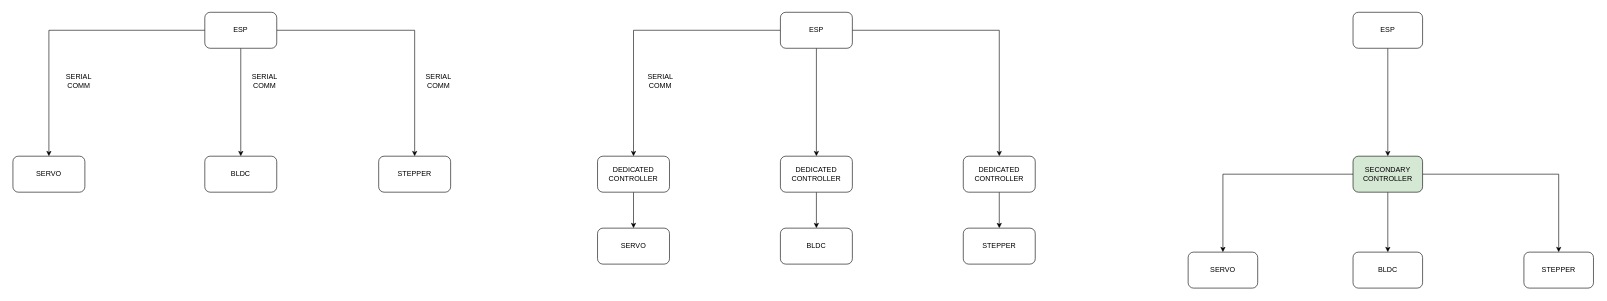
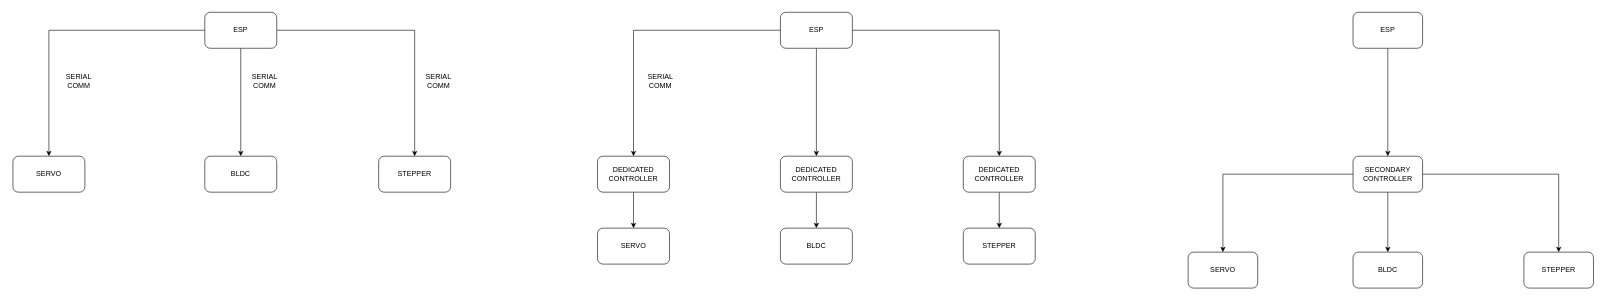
(1388, 174) -> (1388, 174)
